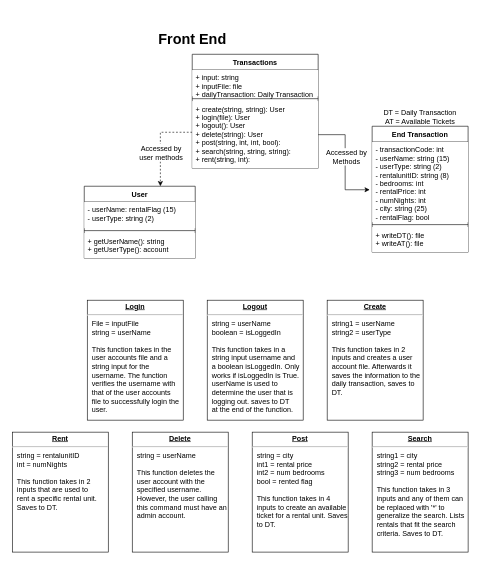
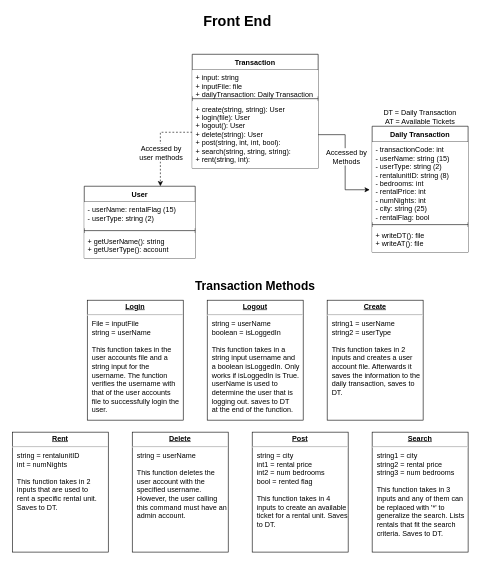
(193, 39) -> (238, 21)
(255, 62) -> (255, 62)
(420, 134) -> (420, 134)
none -> (255, 285)
